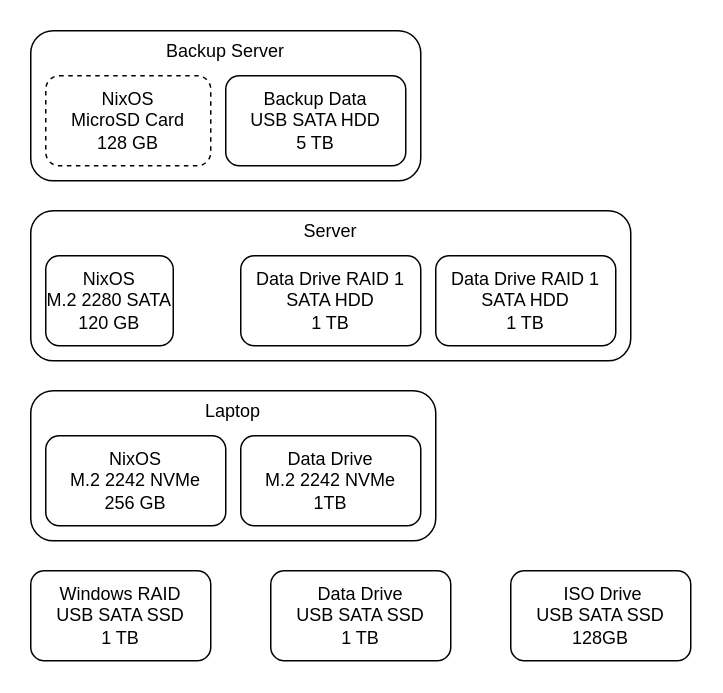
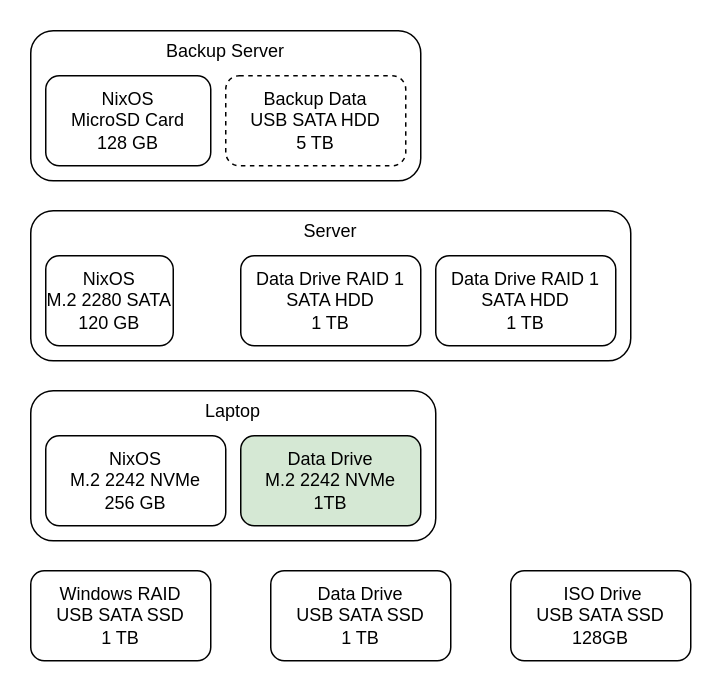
(128, 121) -> (128, 121)
(316, 121) -> (316, 121)
(331, 481) -> (331, 481)
